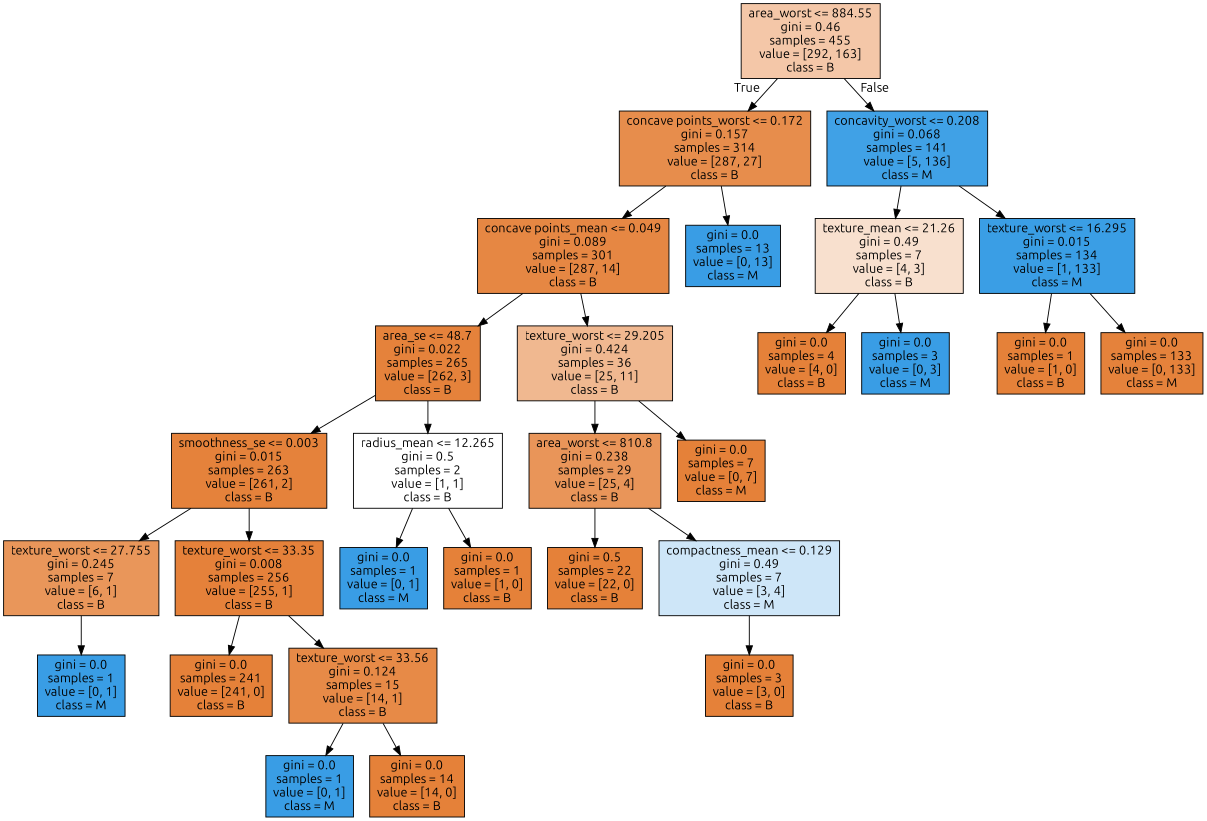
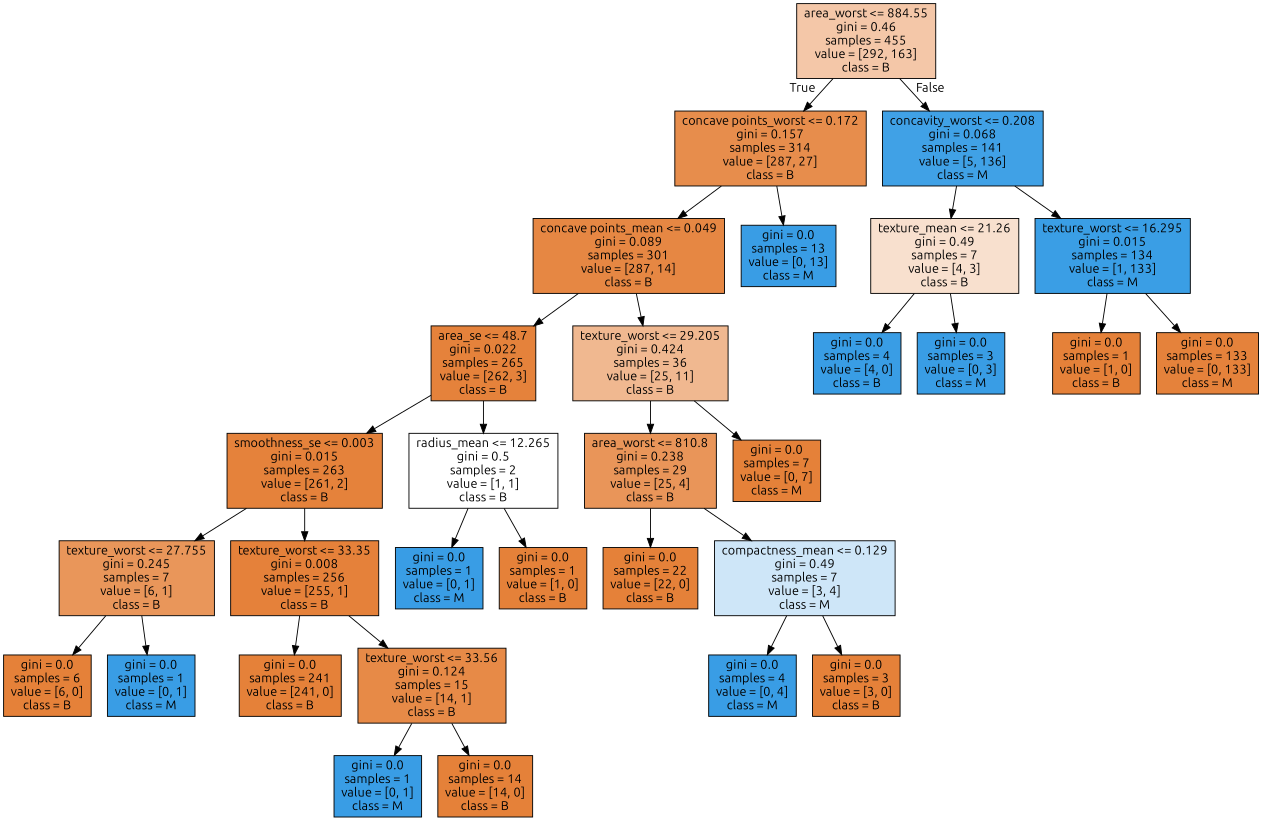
(802, 363) -> (857, 363)
(595, 578) -> (650, 578)
none -> (47, 686)
none -> (752, 686)
